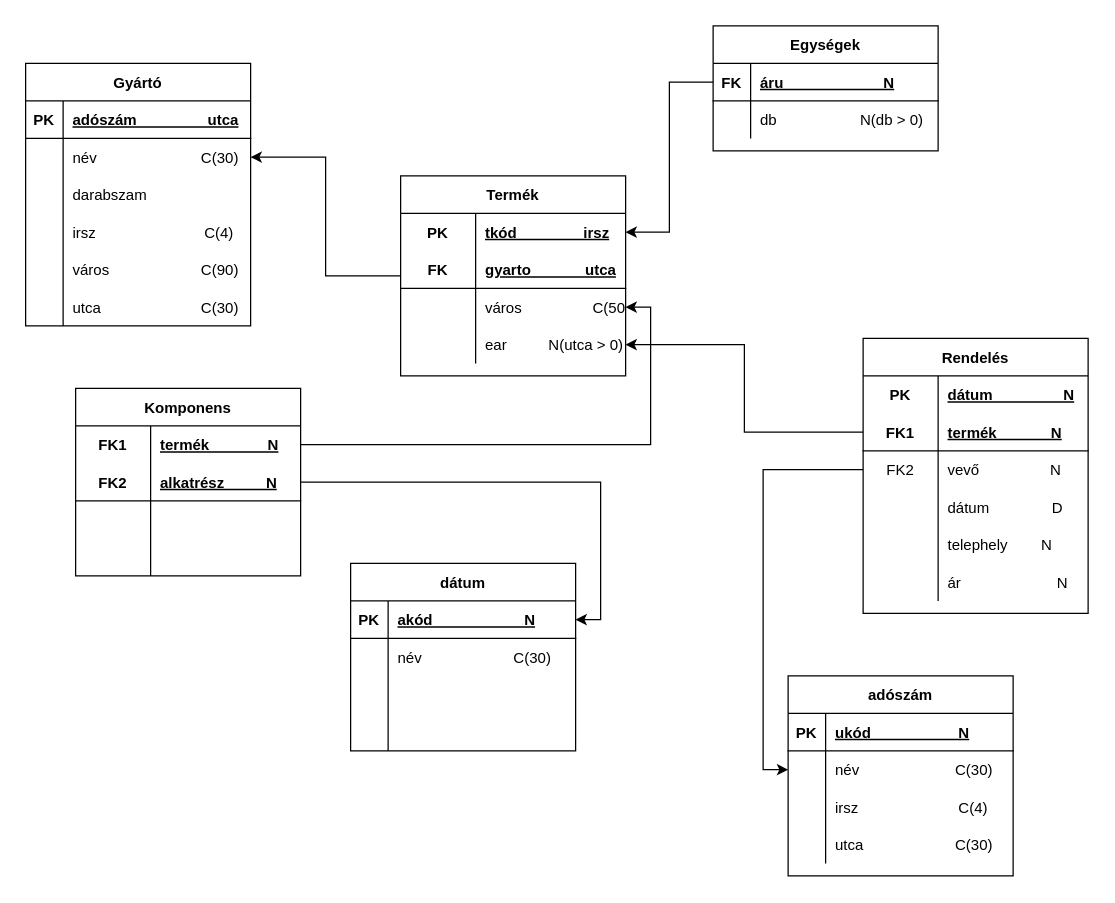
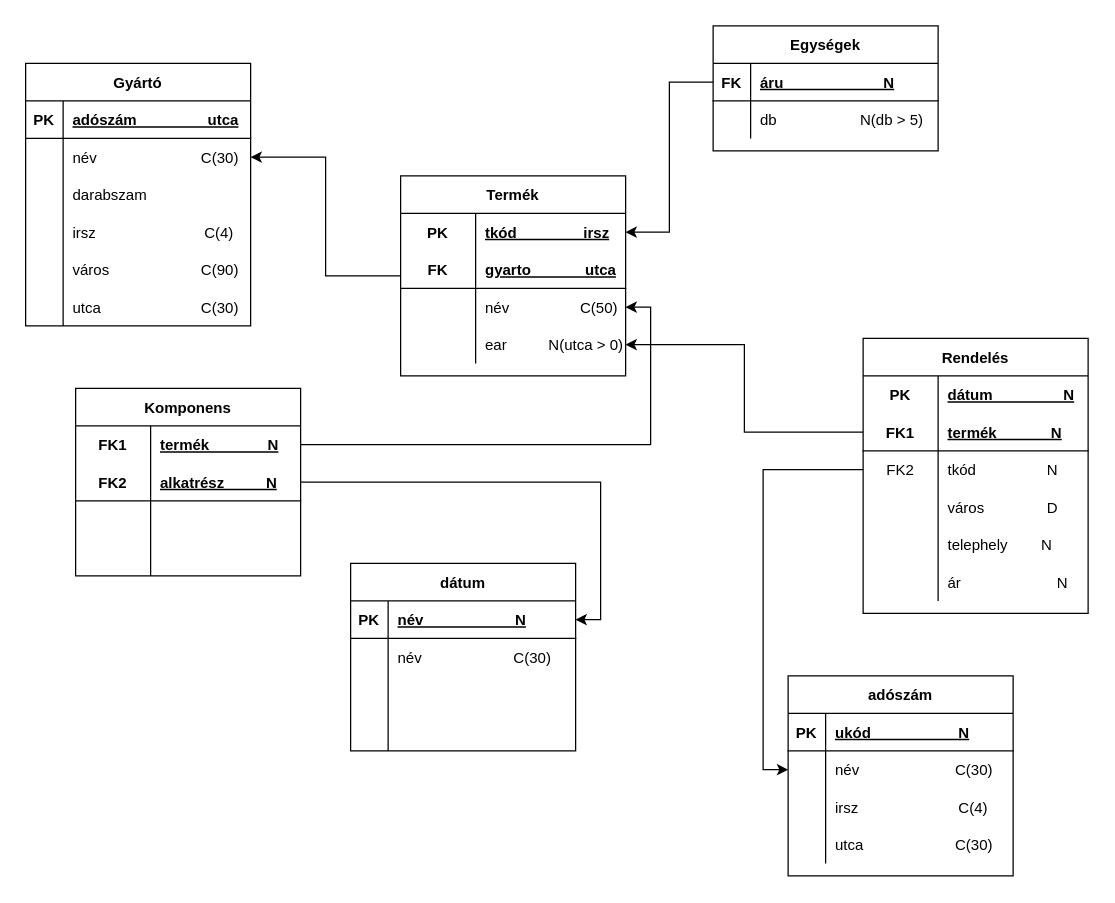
(867, 120) -> (867, 120)
(583, 308) -> (574, 308)
(1024, 470) -> (1024, 470)
(1022, 508) -> (1022, 508)
(489, 620) -> (485, 620)
